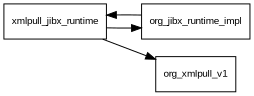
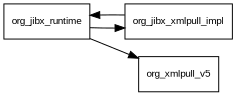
(55, 21) -> (47, 21)
(196, 21) -> (179, 21)
(196, 74) -> (179, 74)
